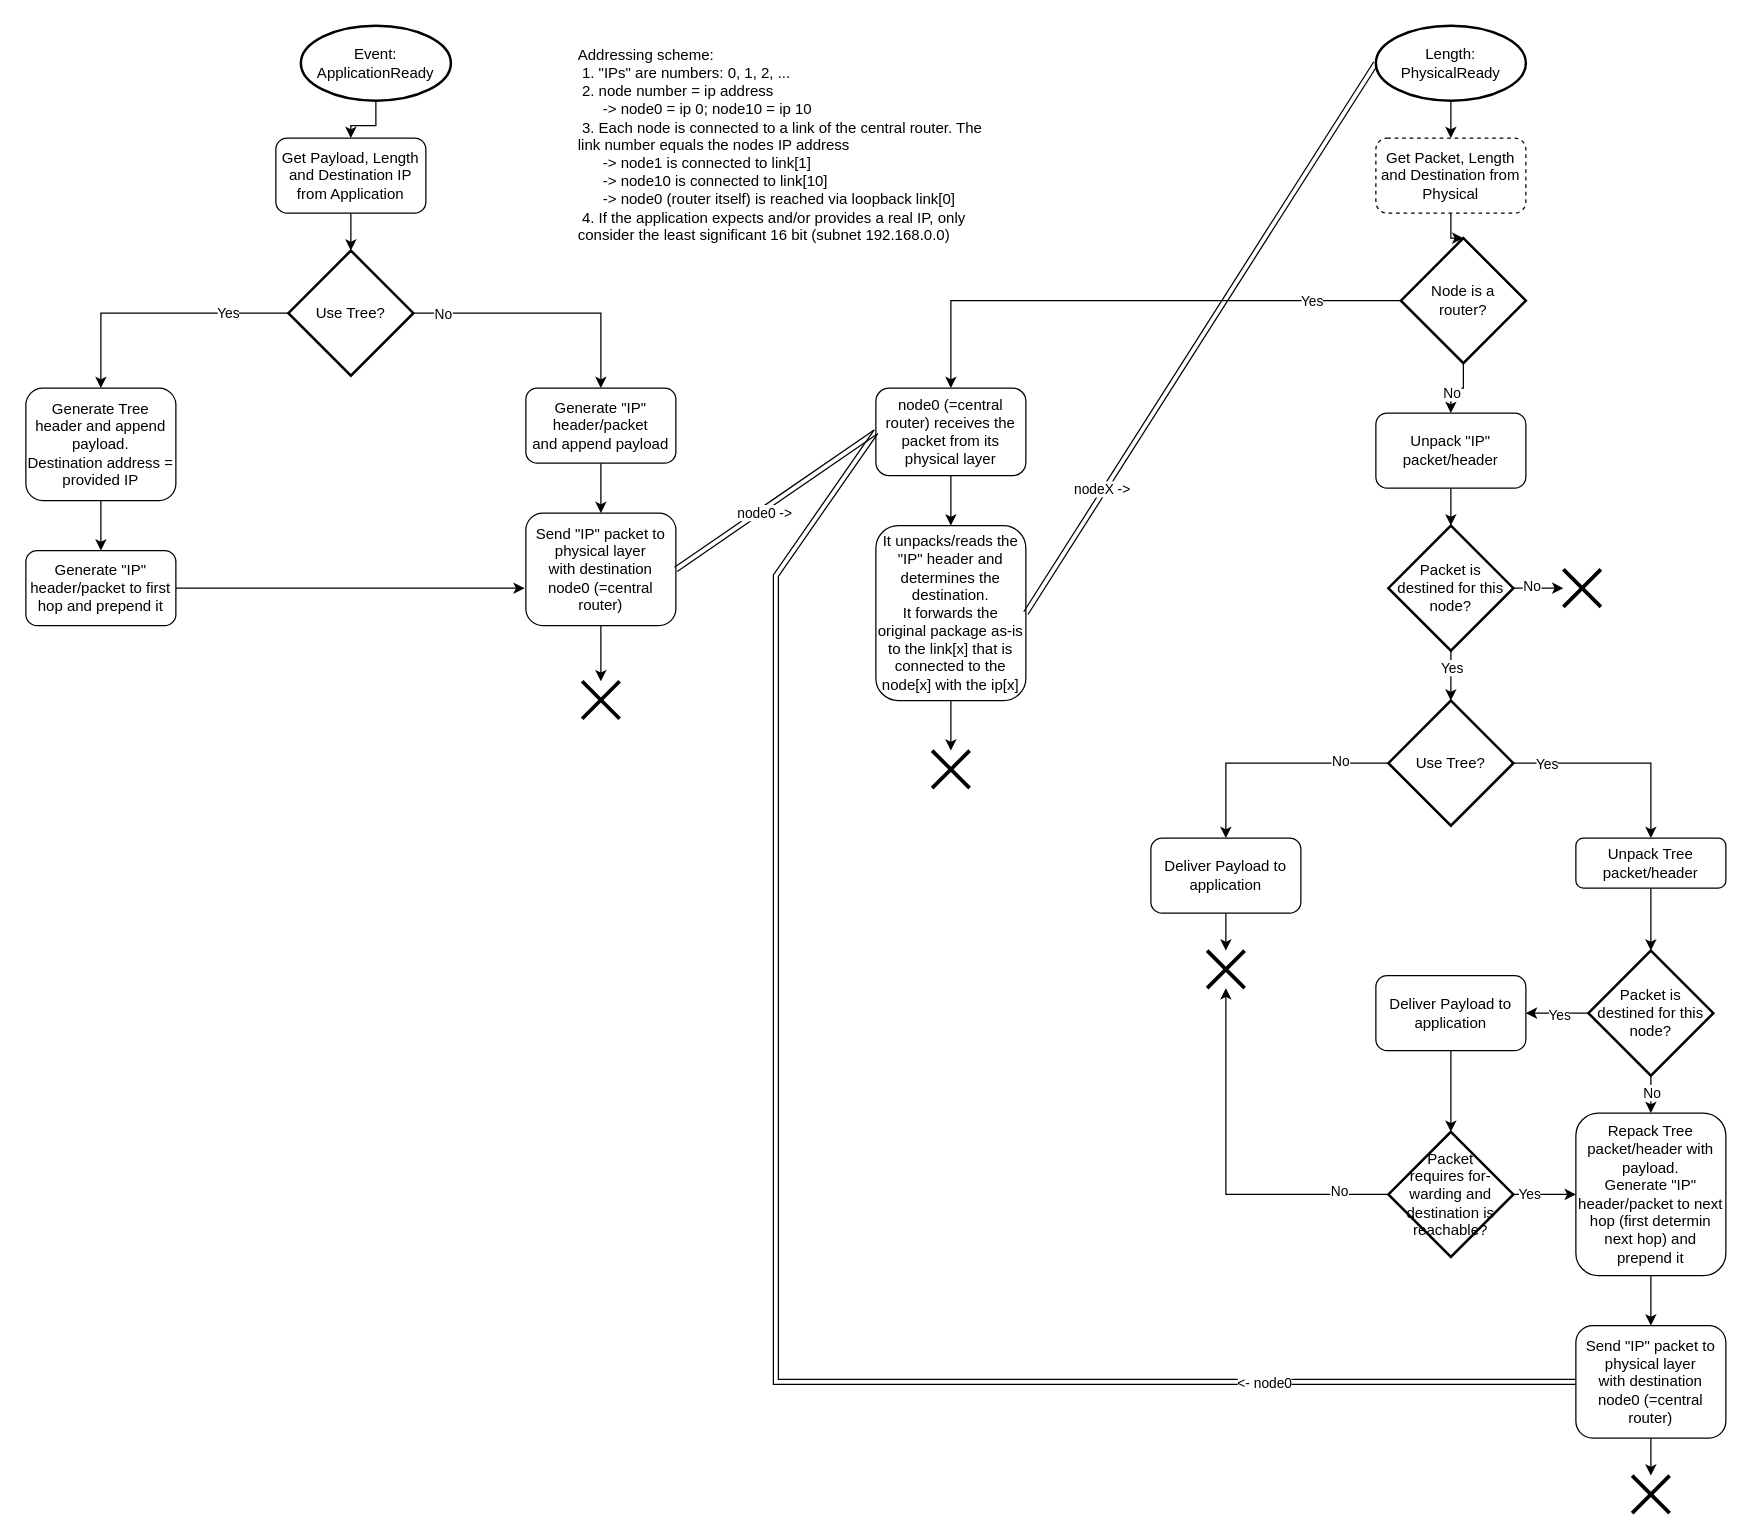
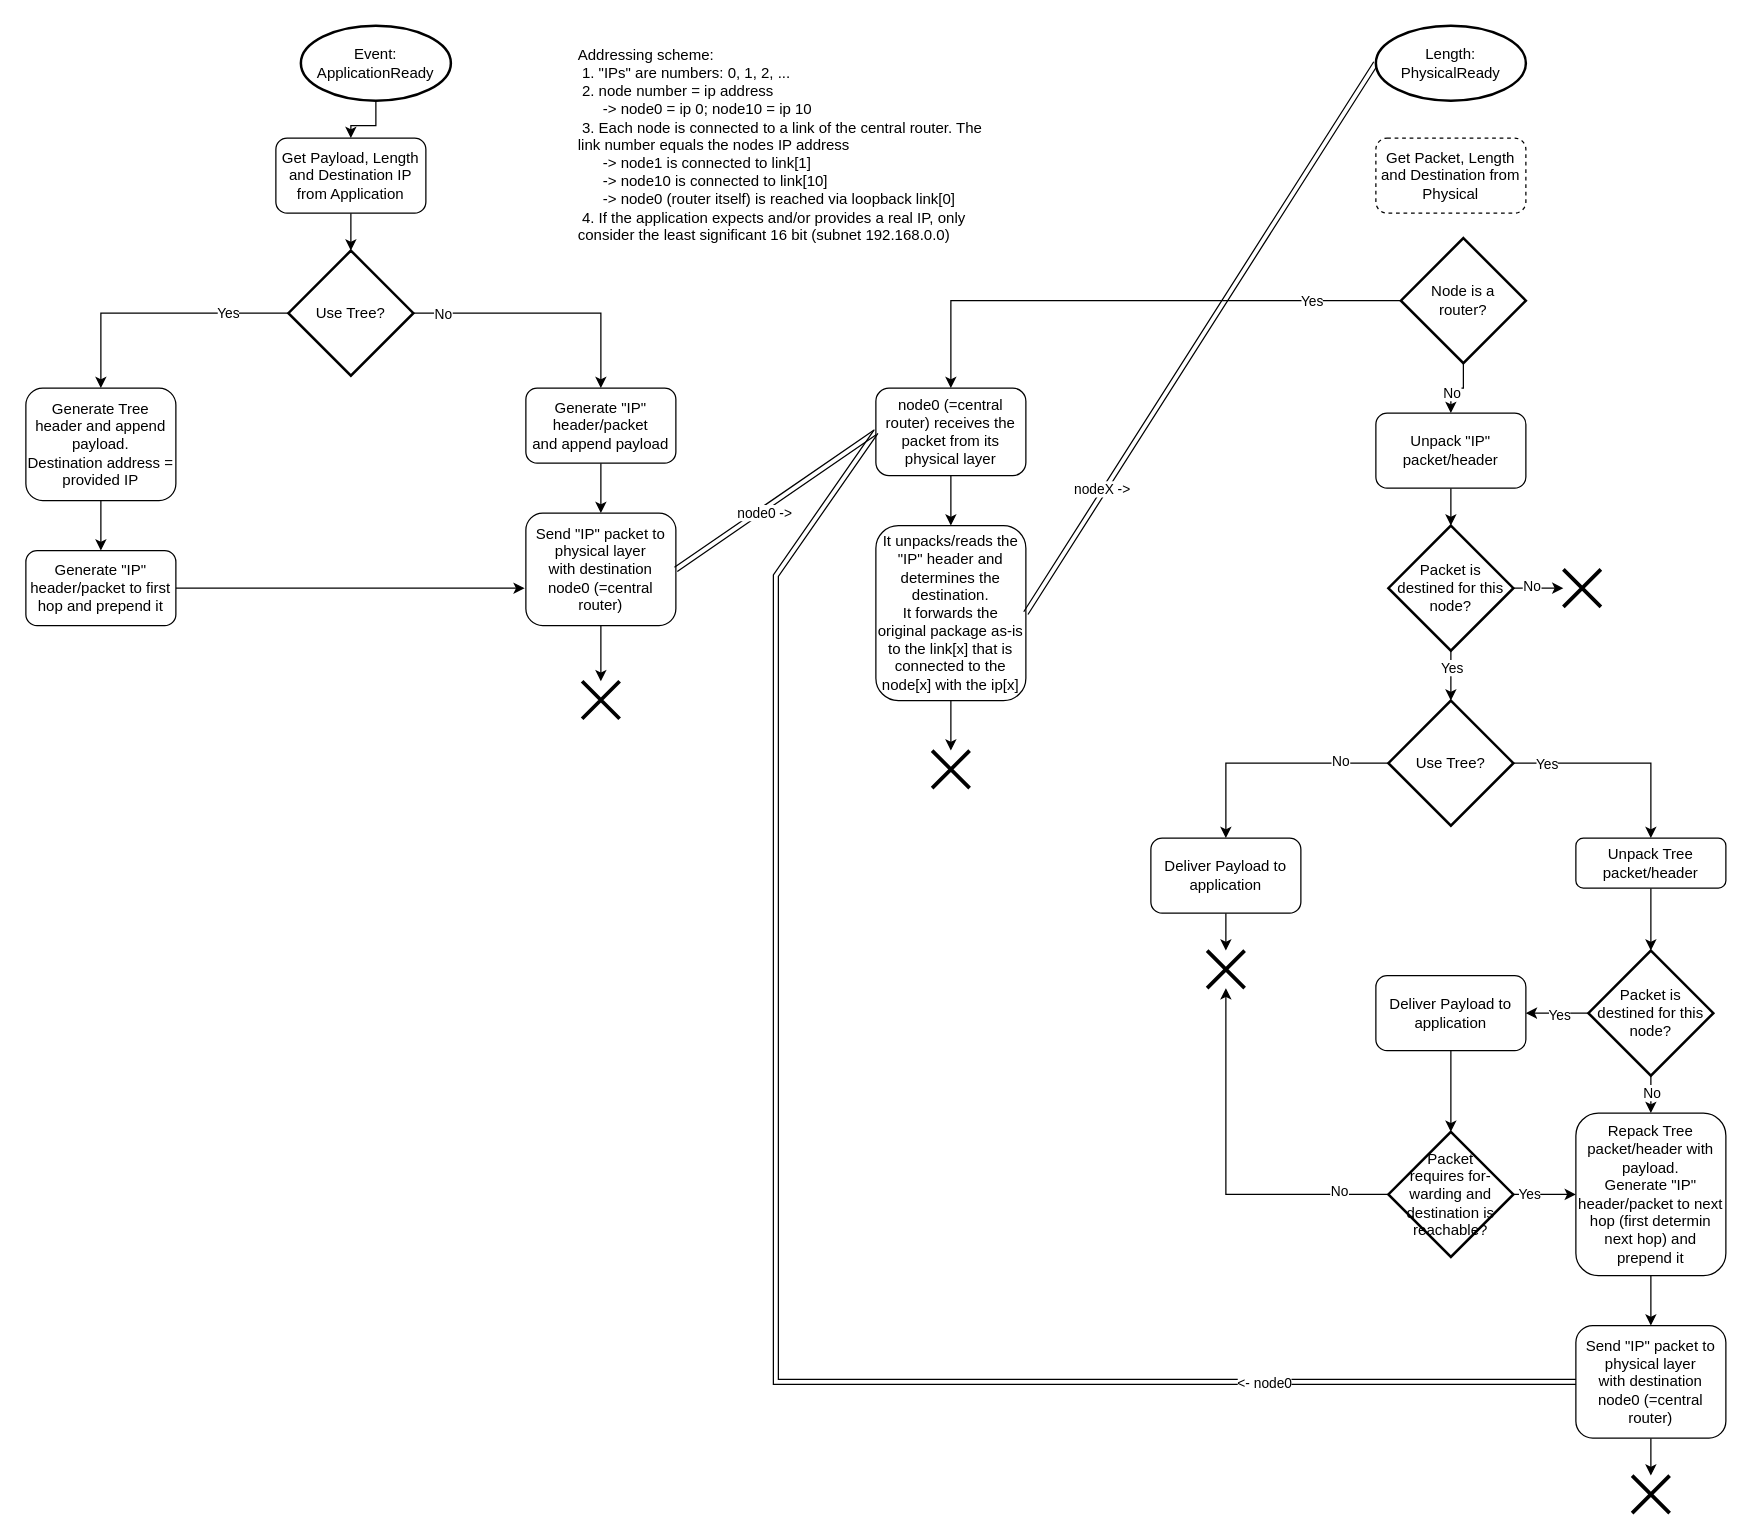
(1451, 124) -> none
(1451, 227) -> none
